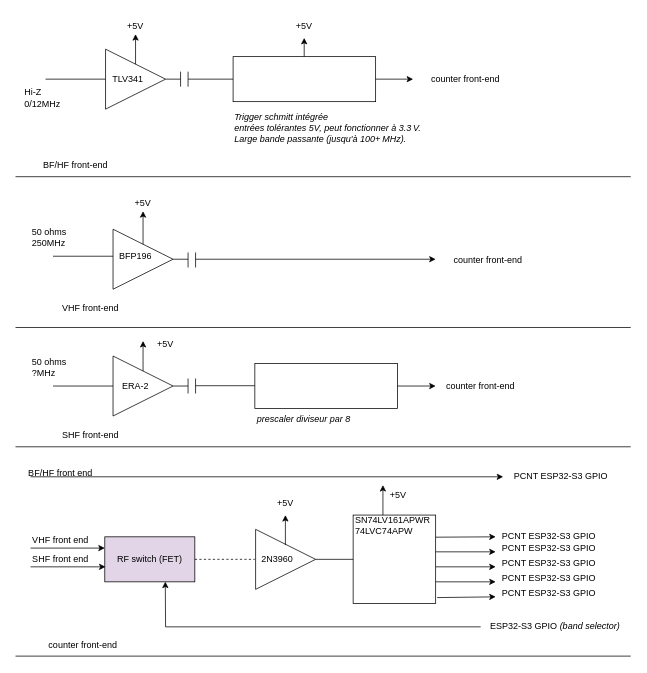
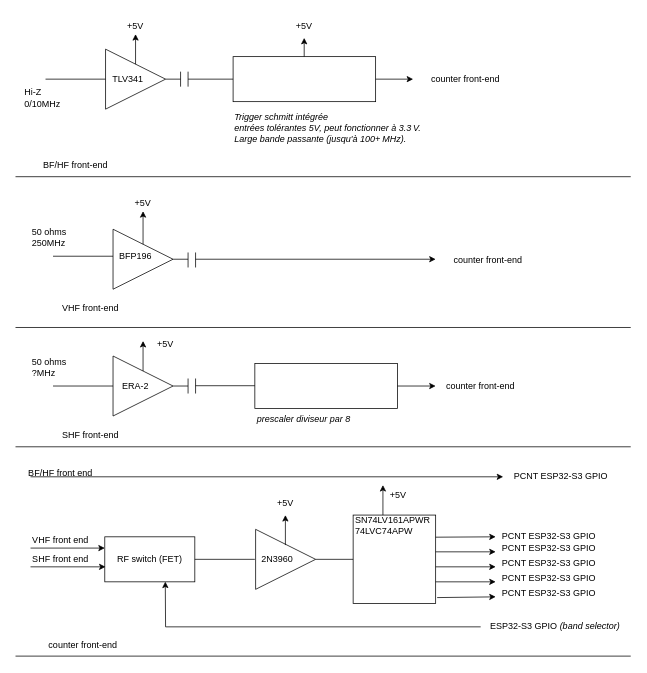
(42, 98) -> (42, 98)
(150, 559) -> (150, 559)
(224, 559) -> (224, 559)
